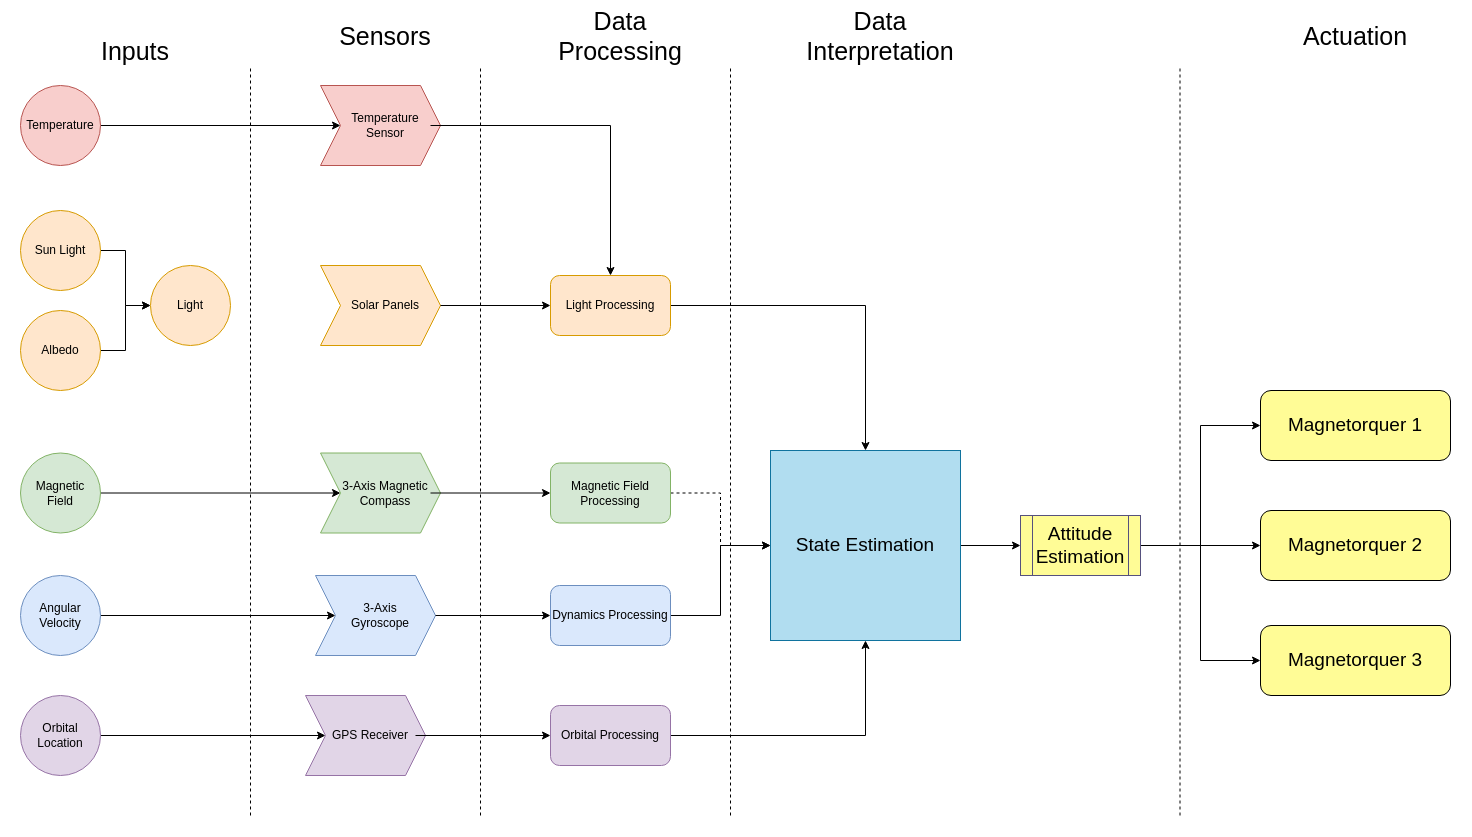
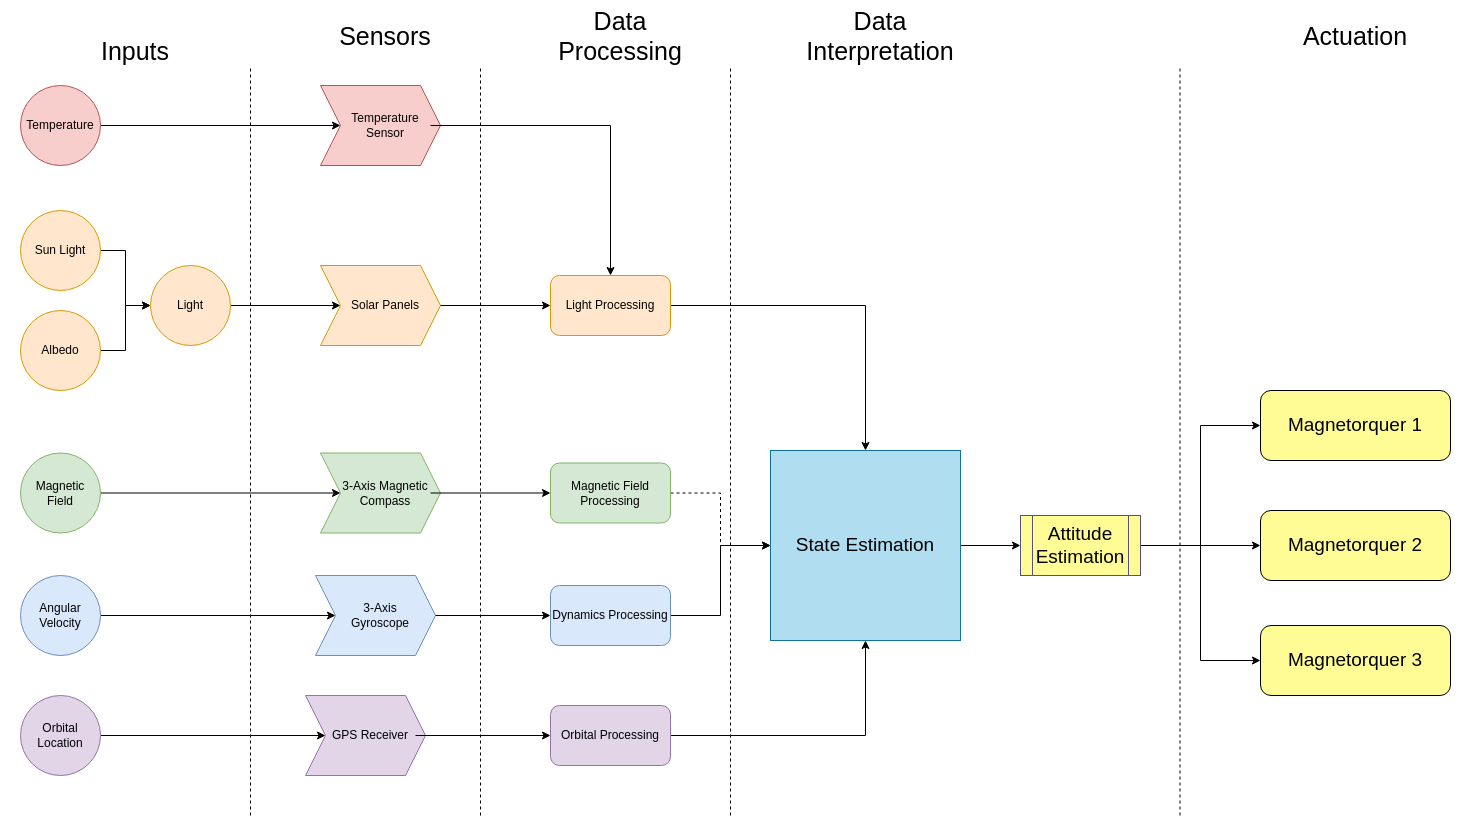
none -> (282, 306)
